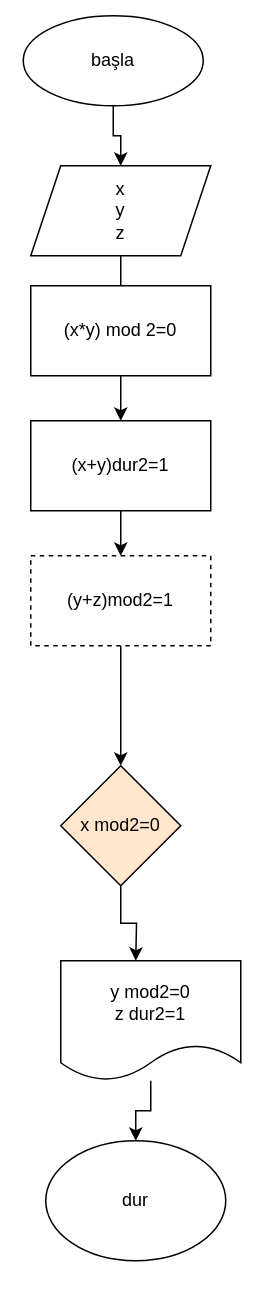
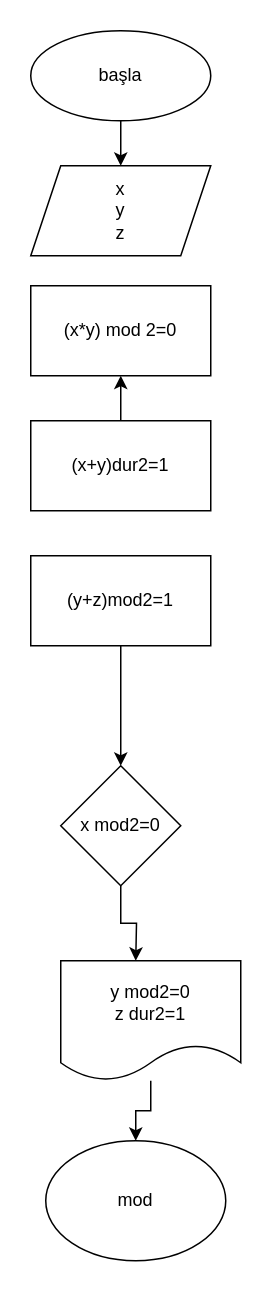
(113, 61) -> (121, 76)
(121, 271) -> none
(121, 539) -> (121, 416)
(121, 601) -> (121, 601)
(121, 826) -> (121, 826)
(136, 1201) -> (136, 1201)
